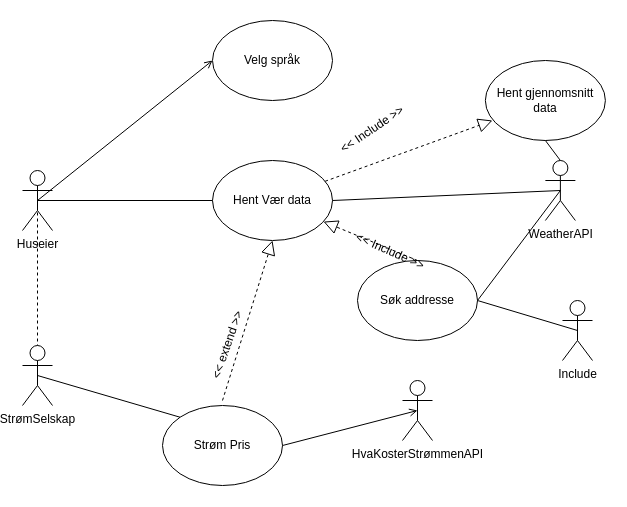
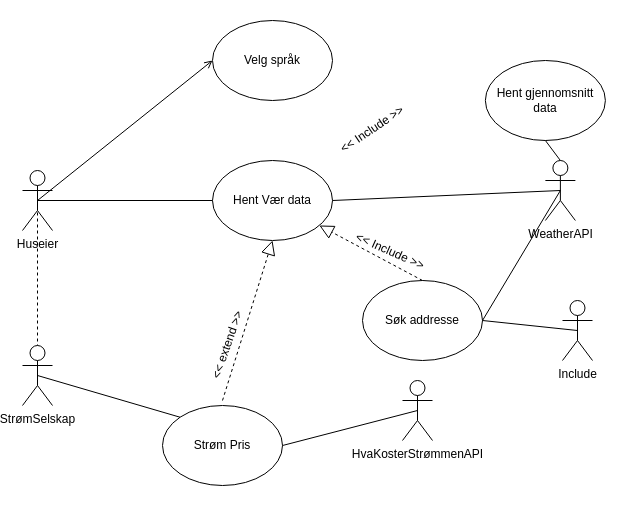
(402, 153) -> none
(418, 301) -> (423, 321)
(411, 412) -> (412, 412)
